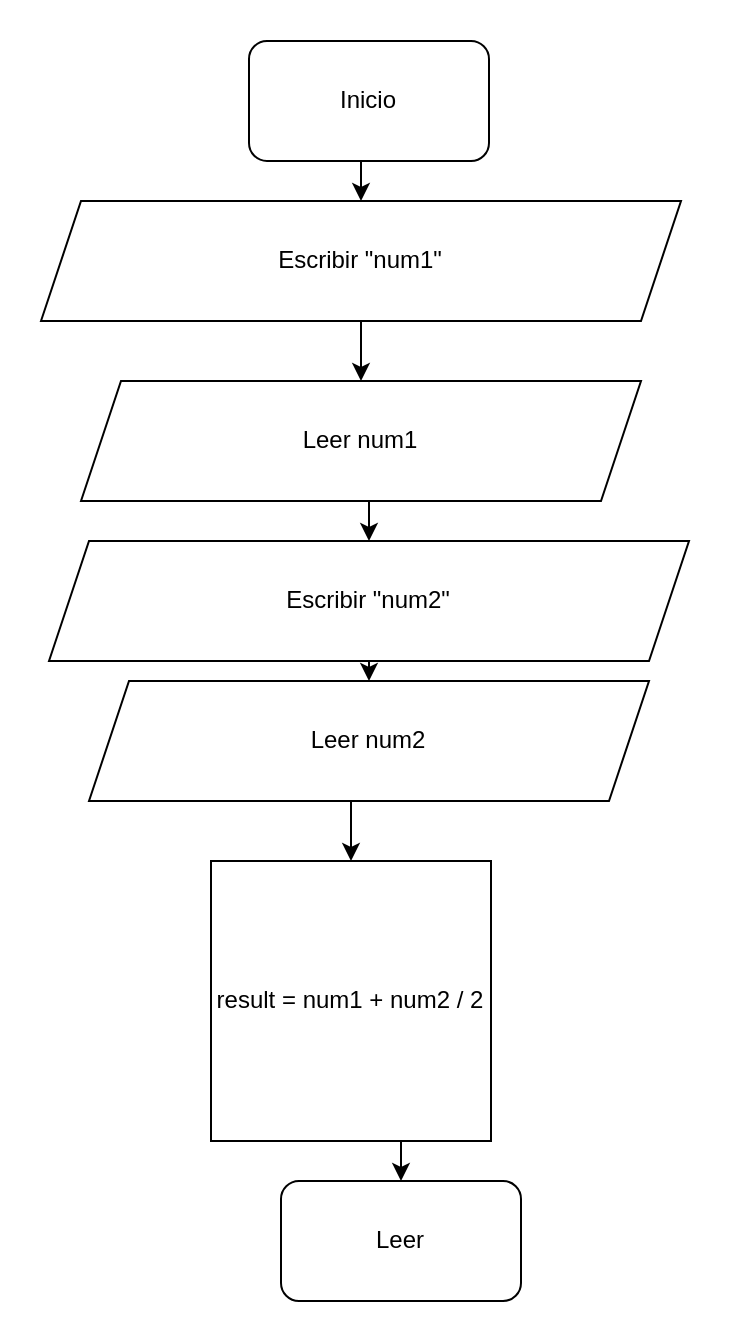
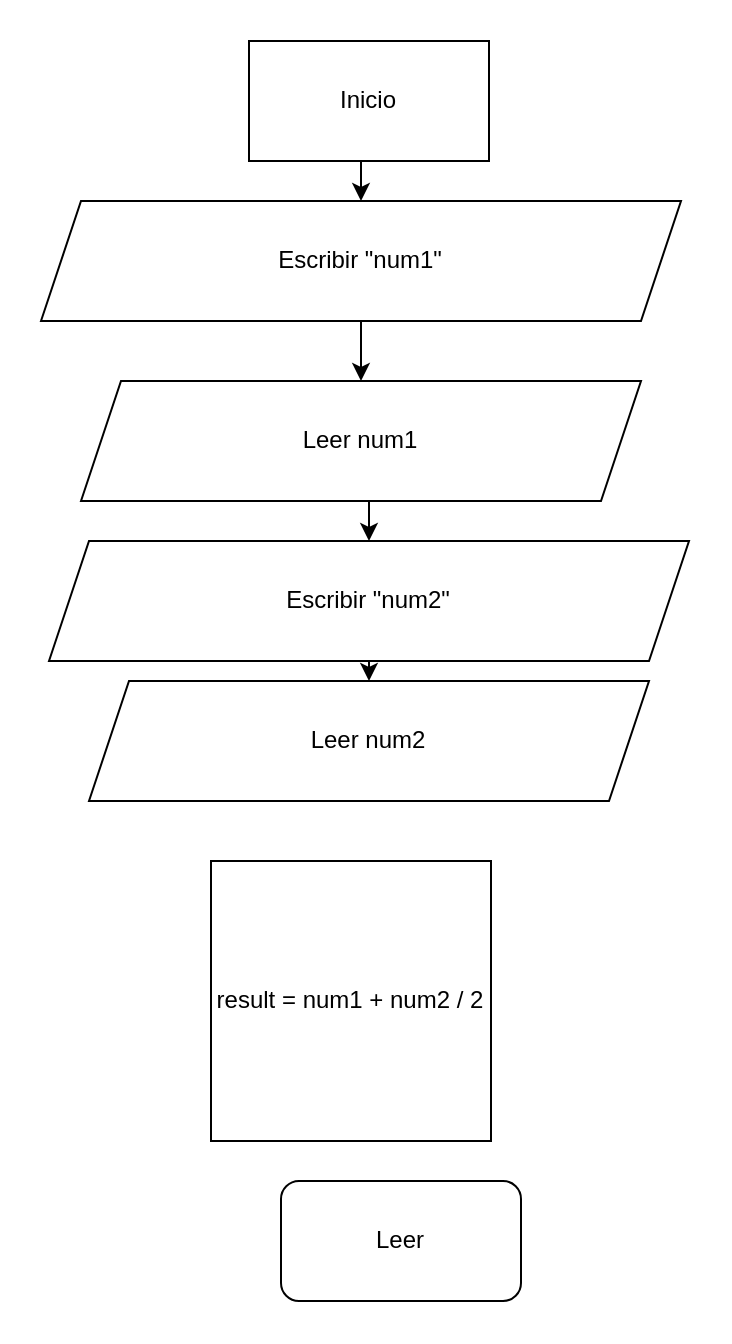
(369, 101) -> (369, 101)
(351, 823) -> none
(401, 1153) -> none
